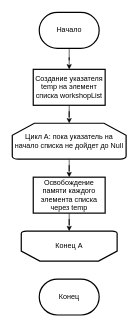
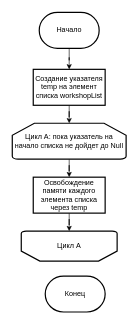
(69, 246) -> (69, 246)
(69, 297) -> (75, 294)
